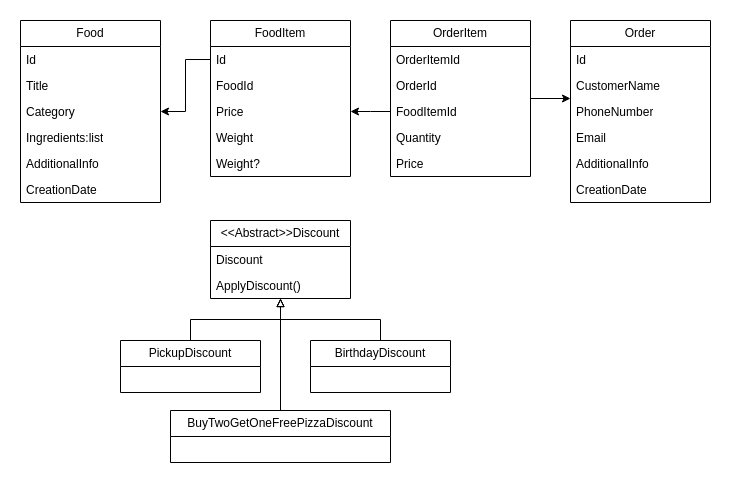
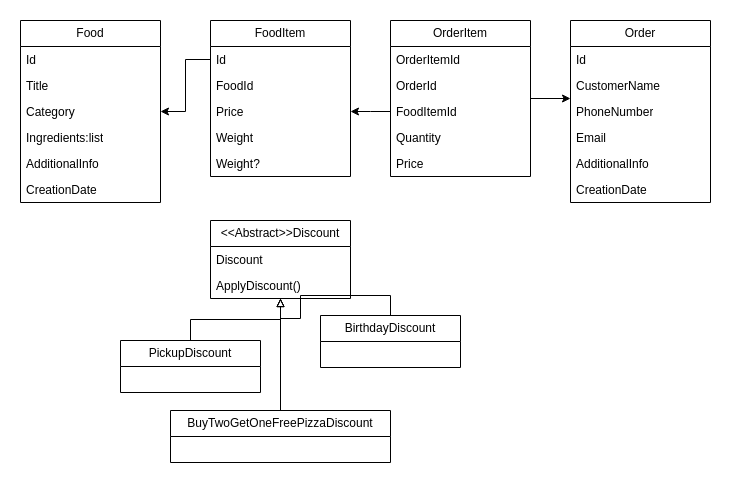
(381, 367) -> (391, 342)
